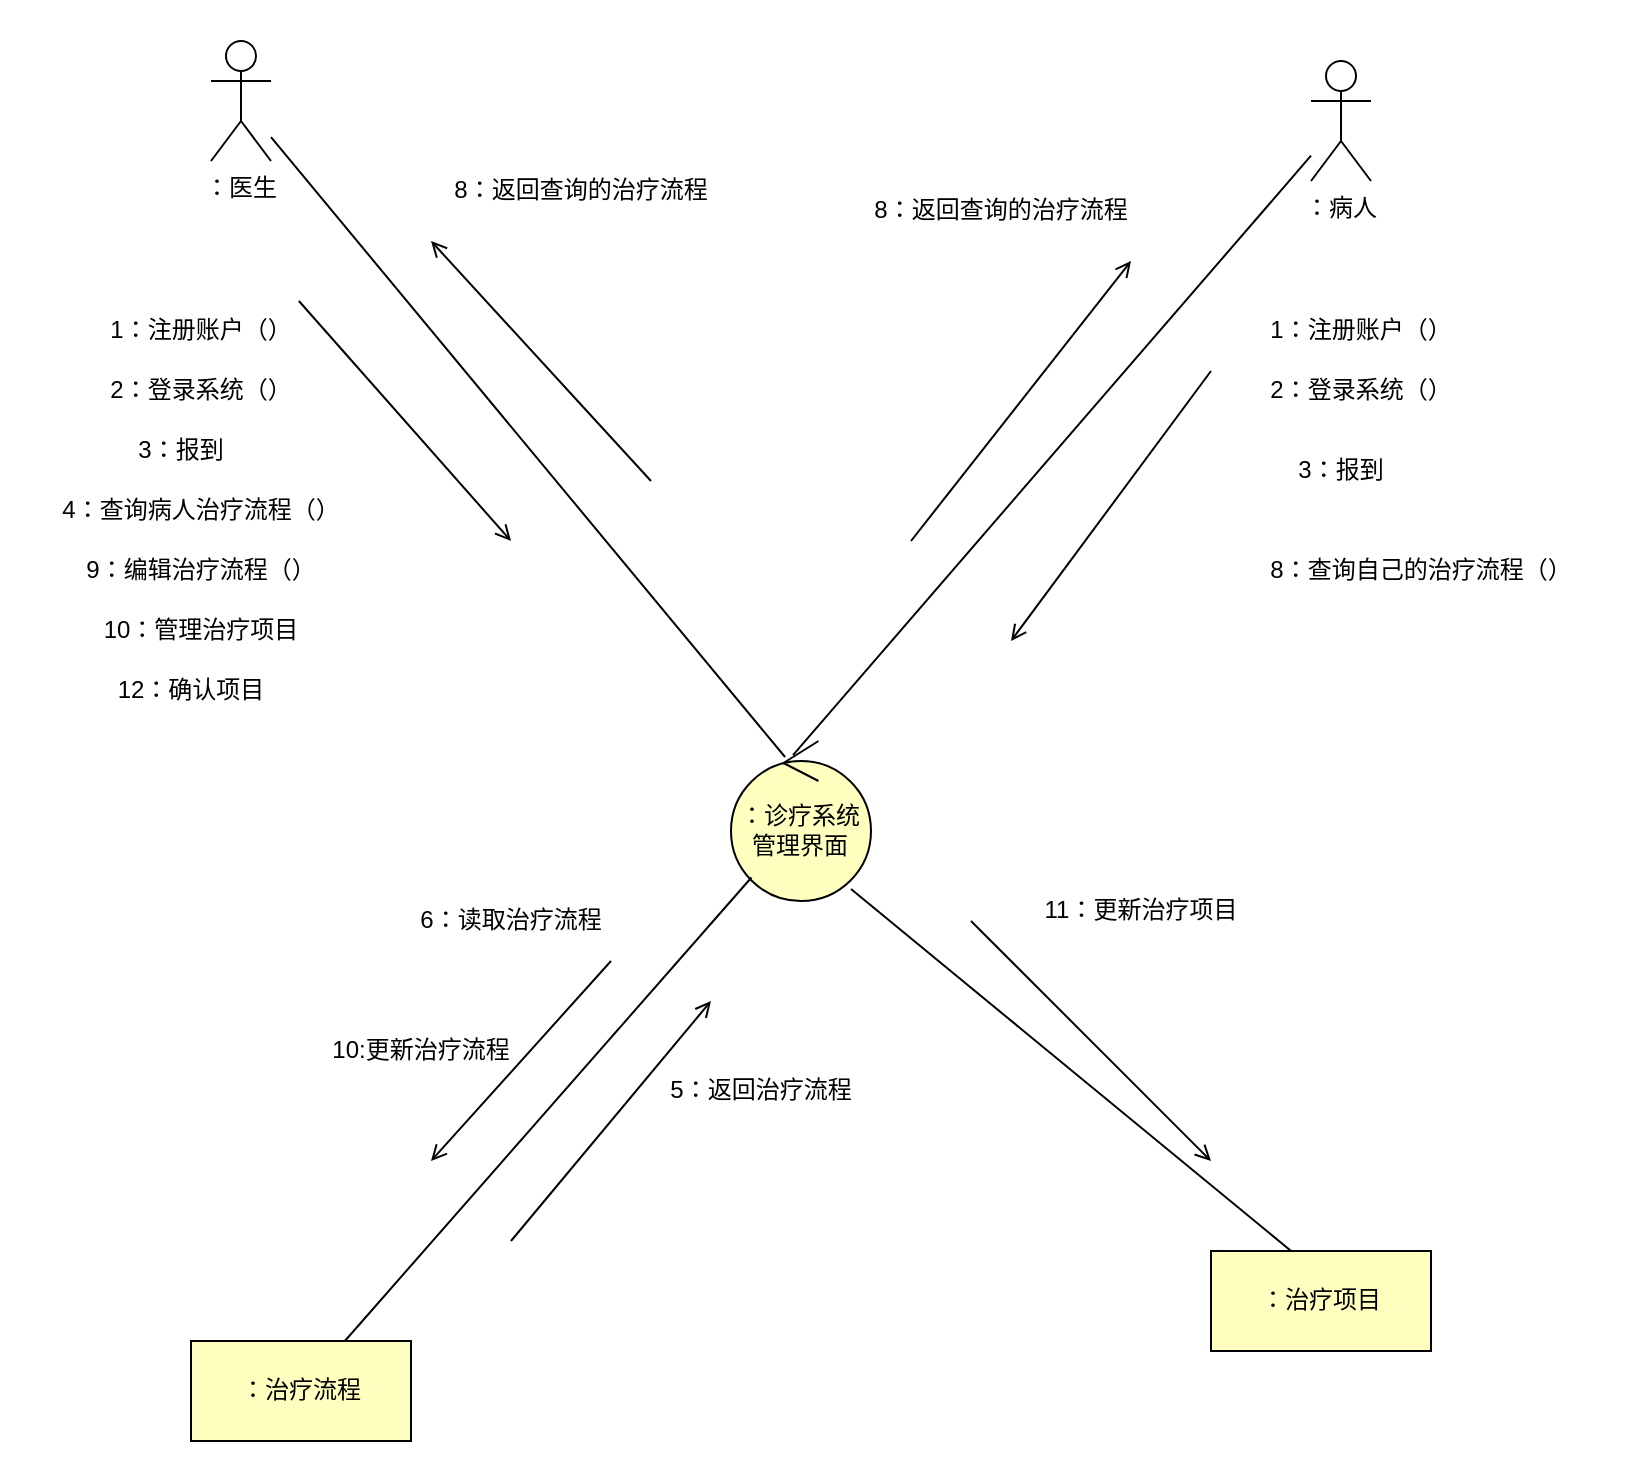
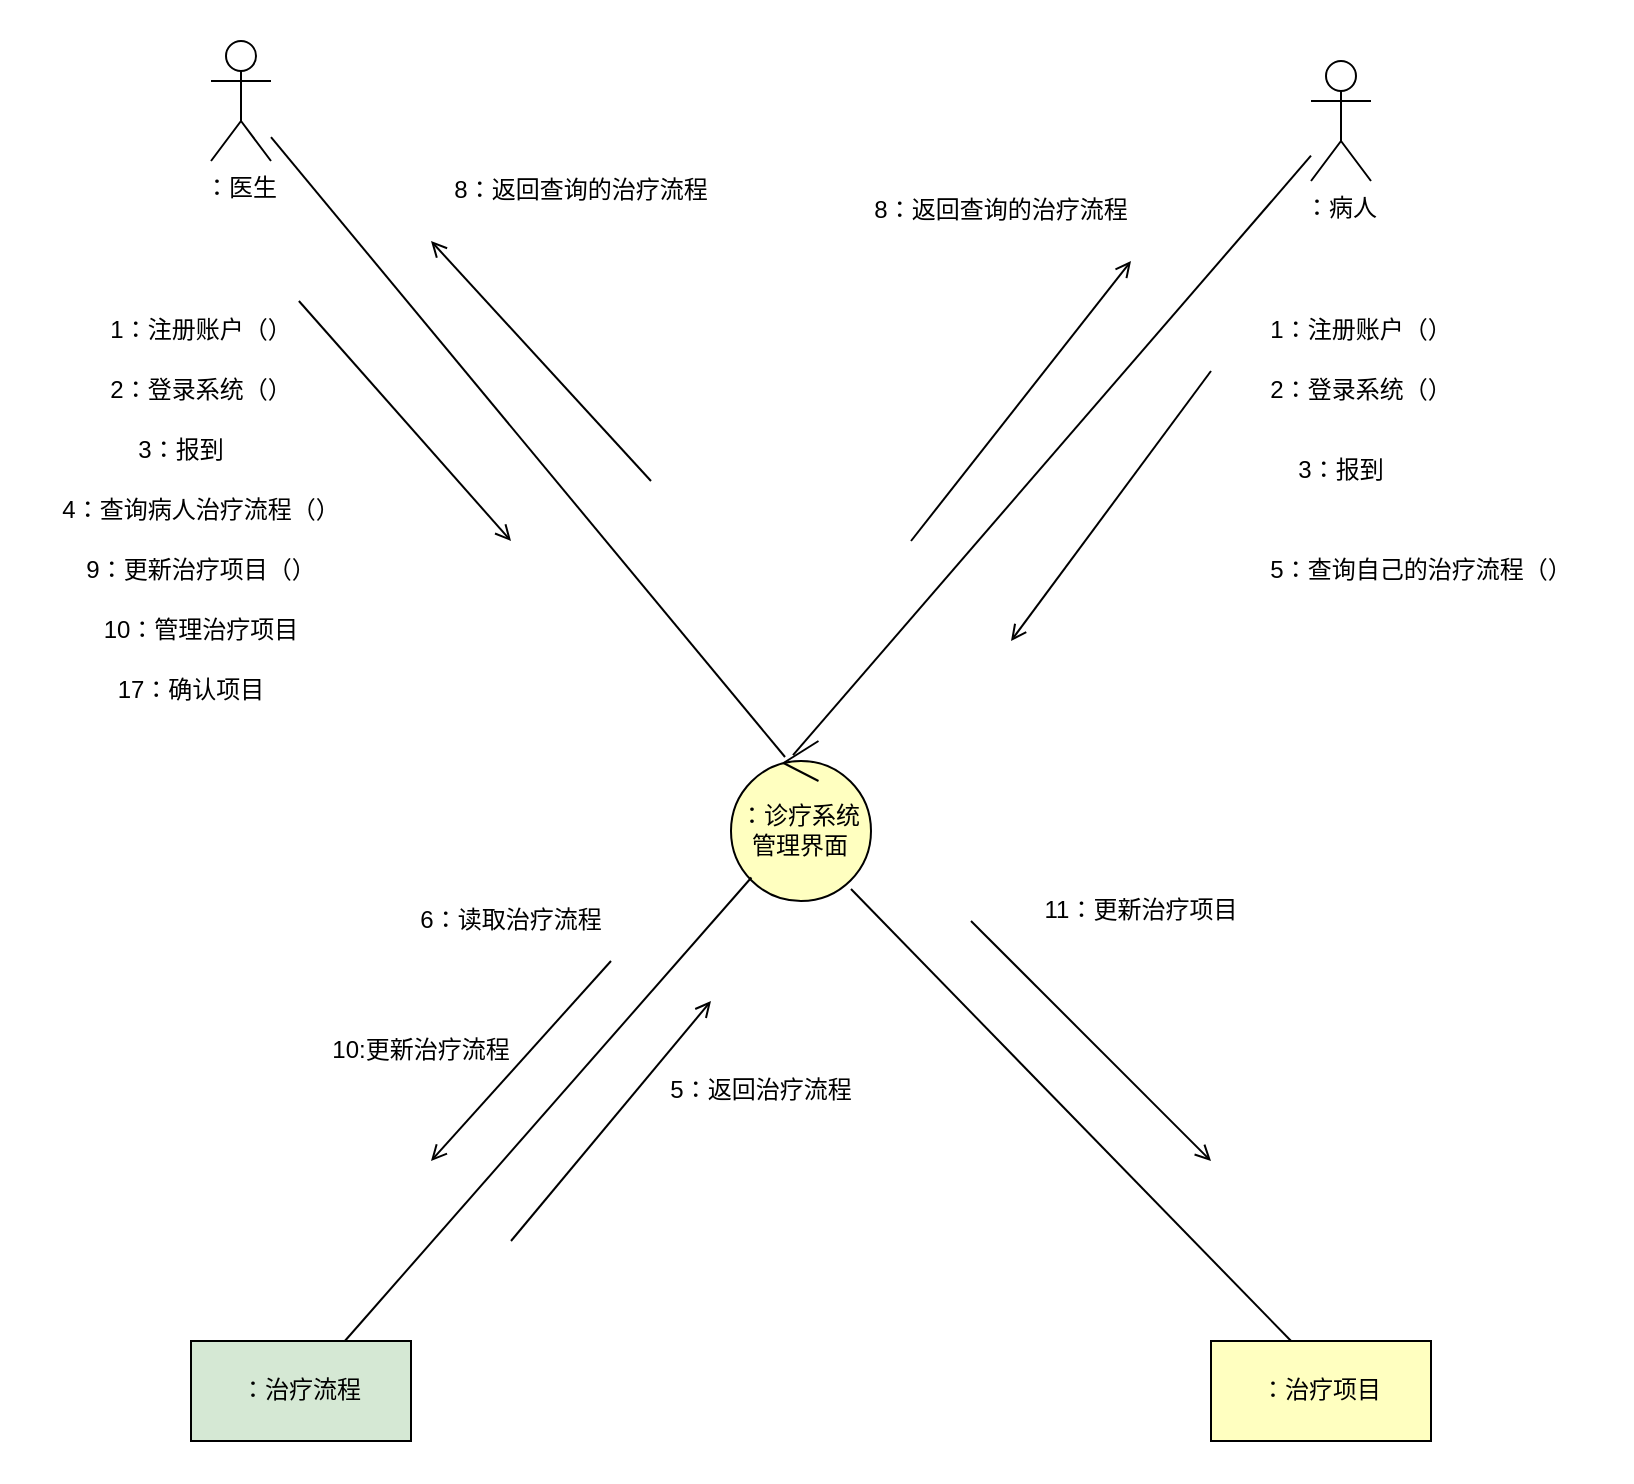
(202, 571) -> (202, 571)
(1422, 571) -> (1422, 571)
(192, 691) -> (192, 691)
(1321, 1301) -> (1321, 1391)
(301, 1391) -> (301, 1391)
